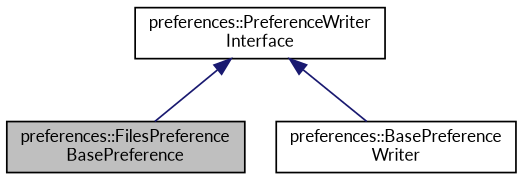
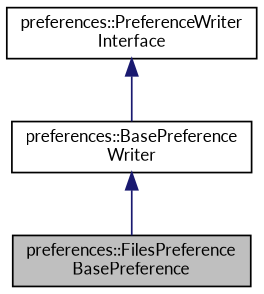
(186, 96) -> (132, 213)
